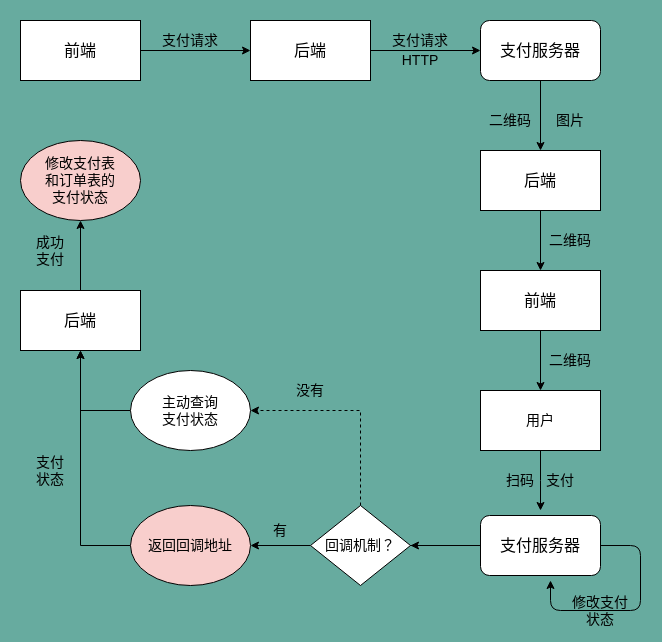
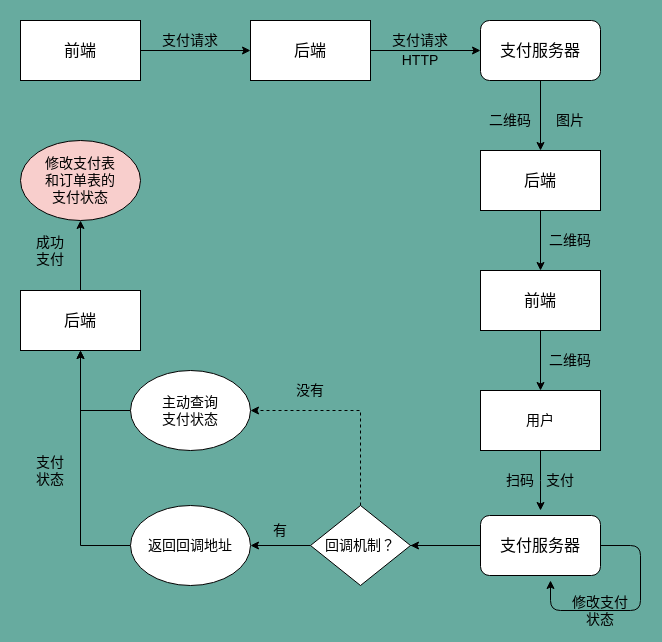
(191, 546) -> (191, 546)
